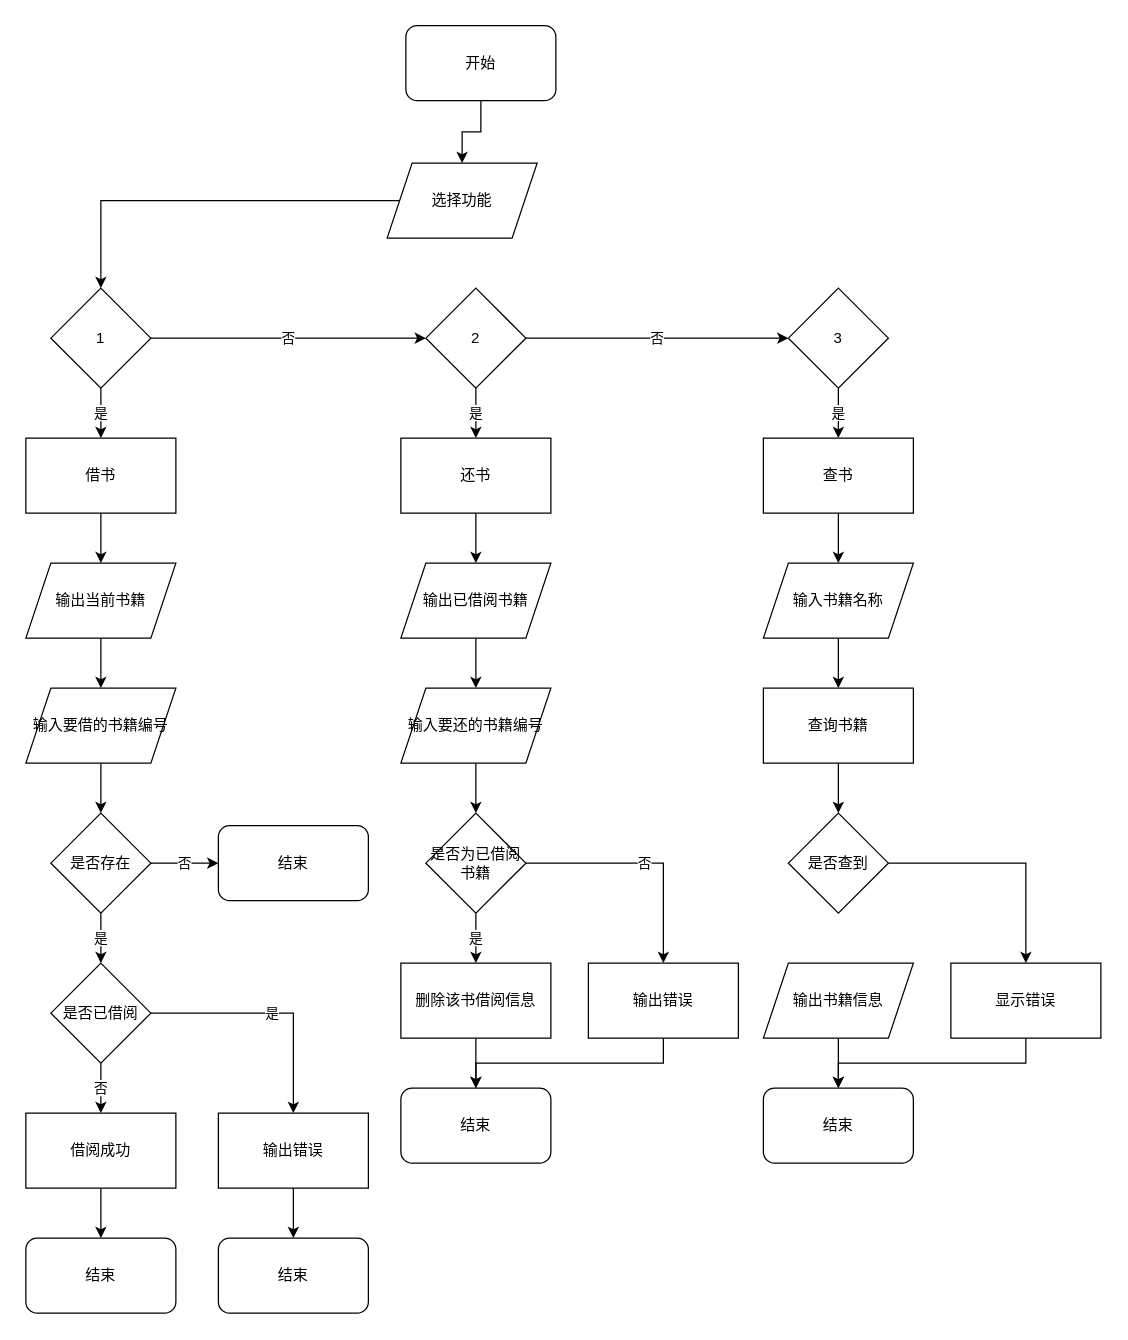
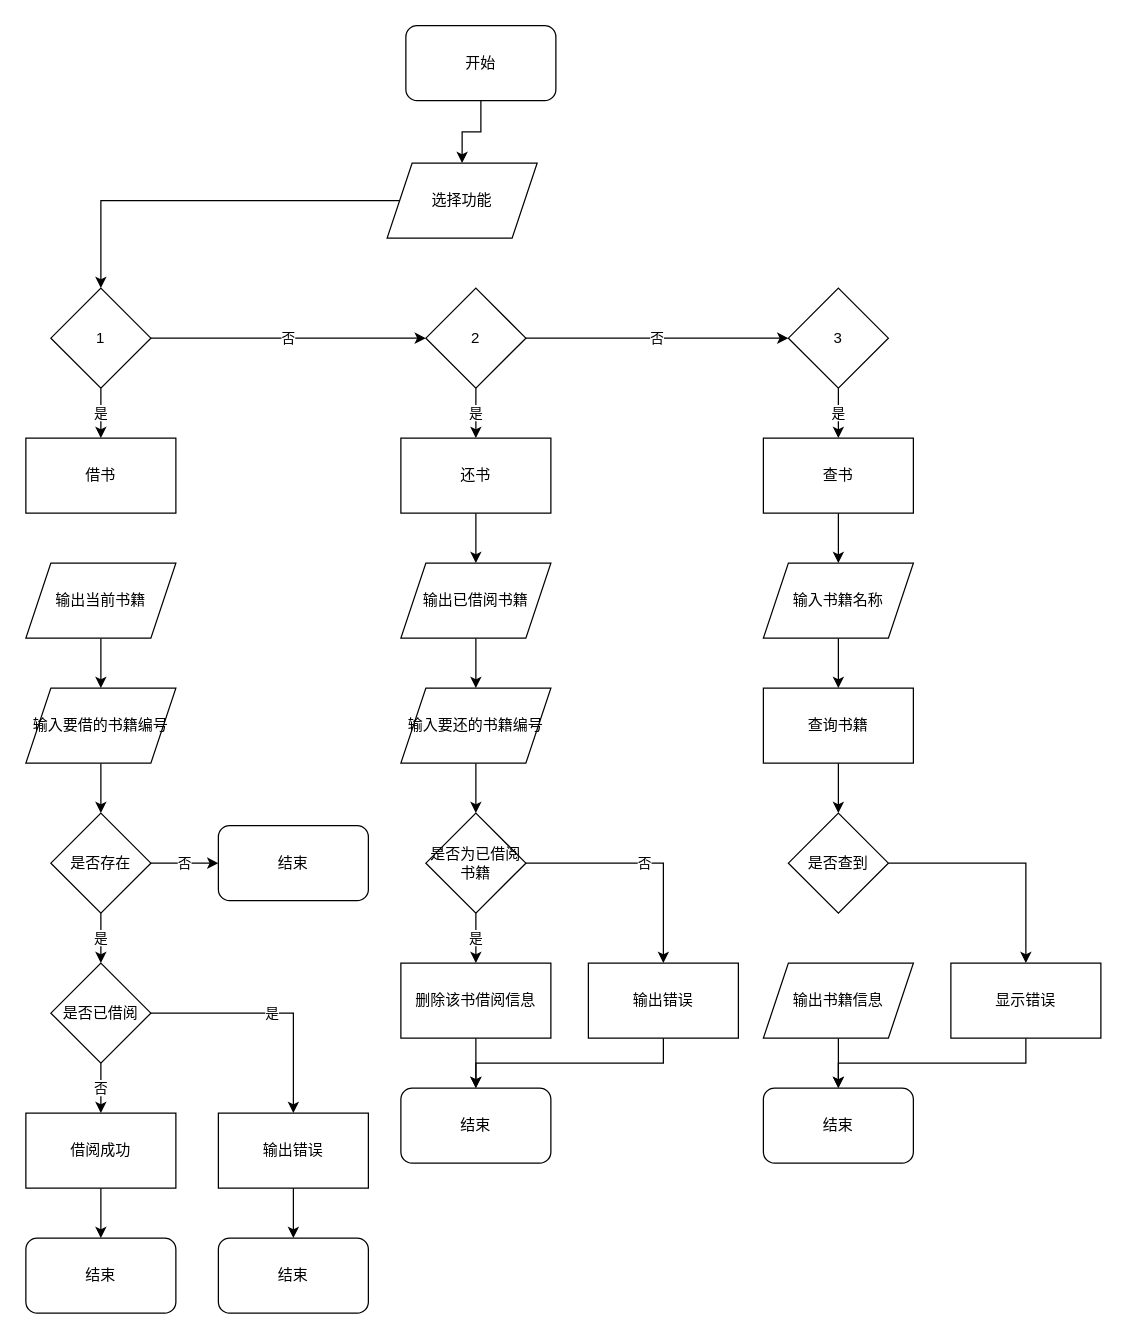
(101, 534) -> none
